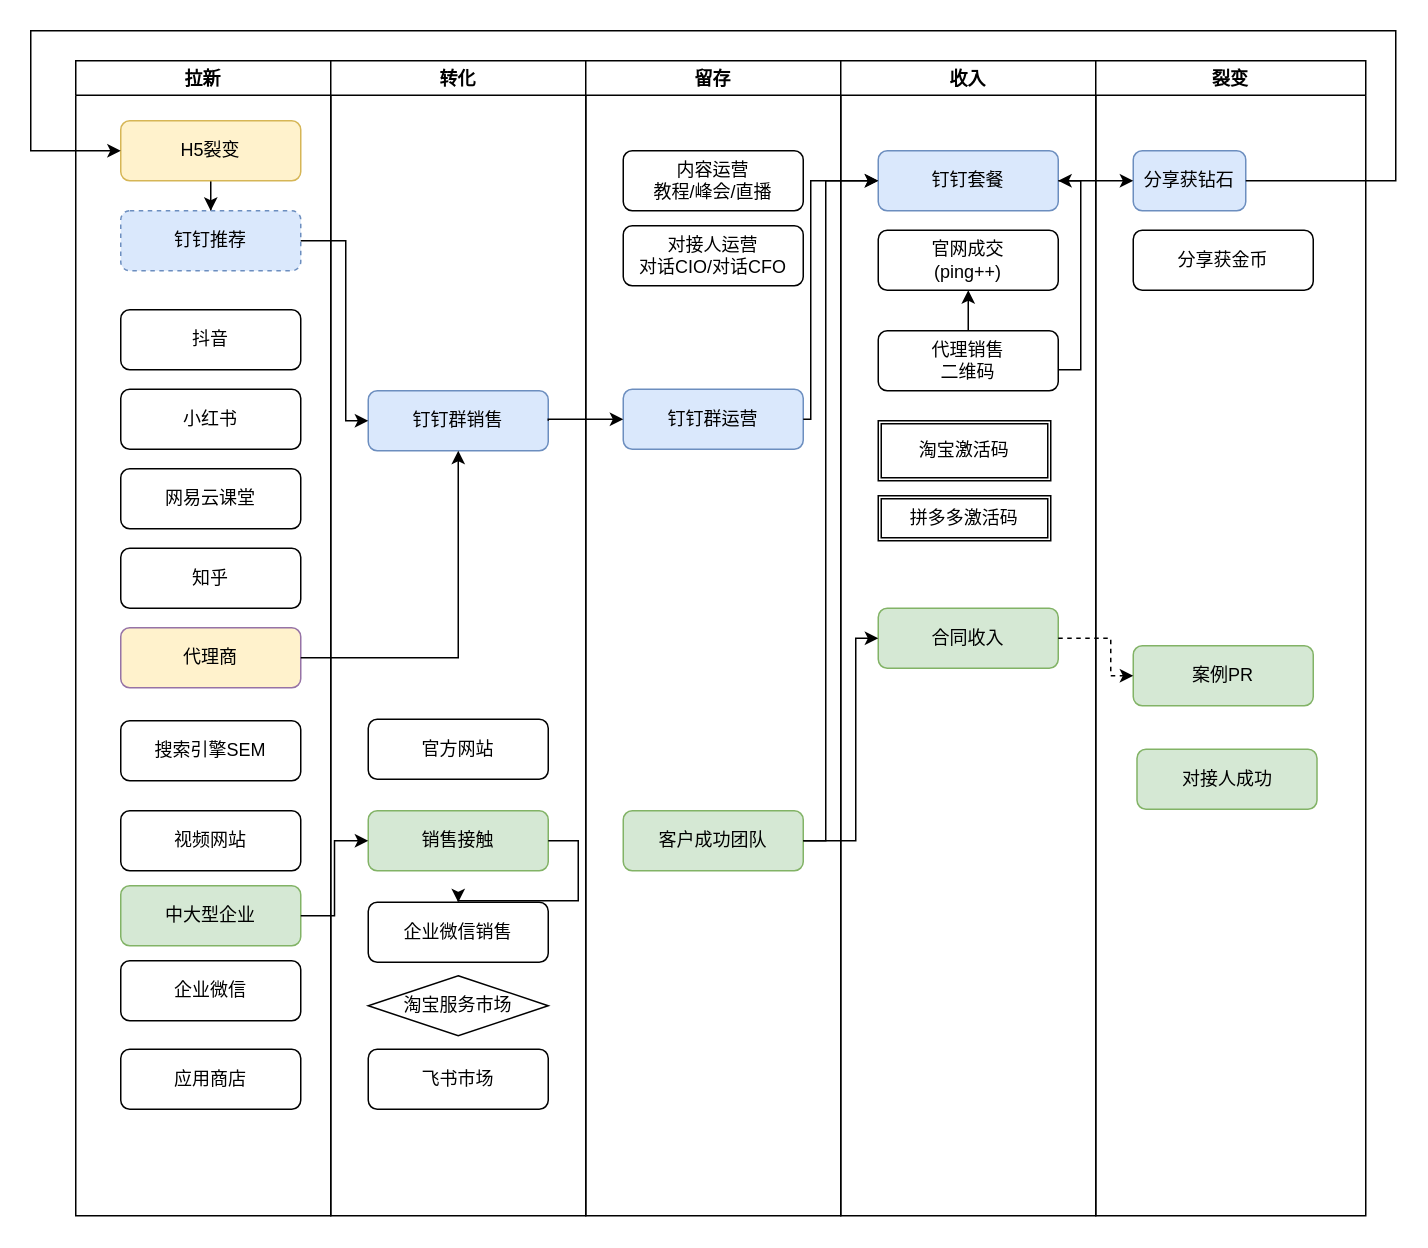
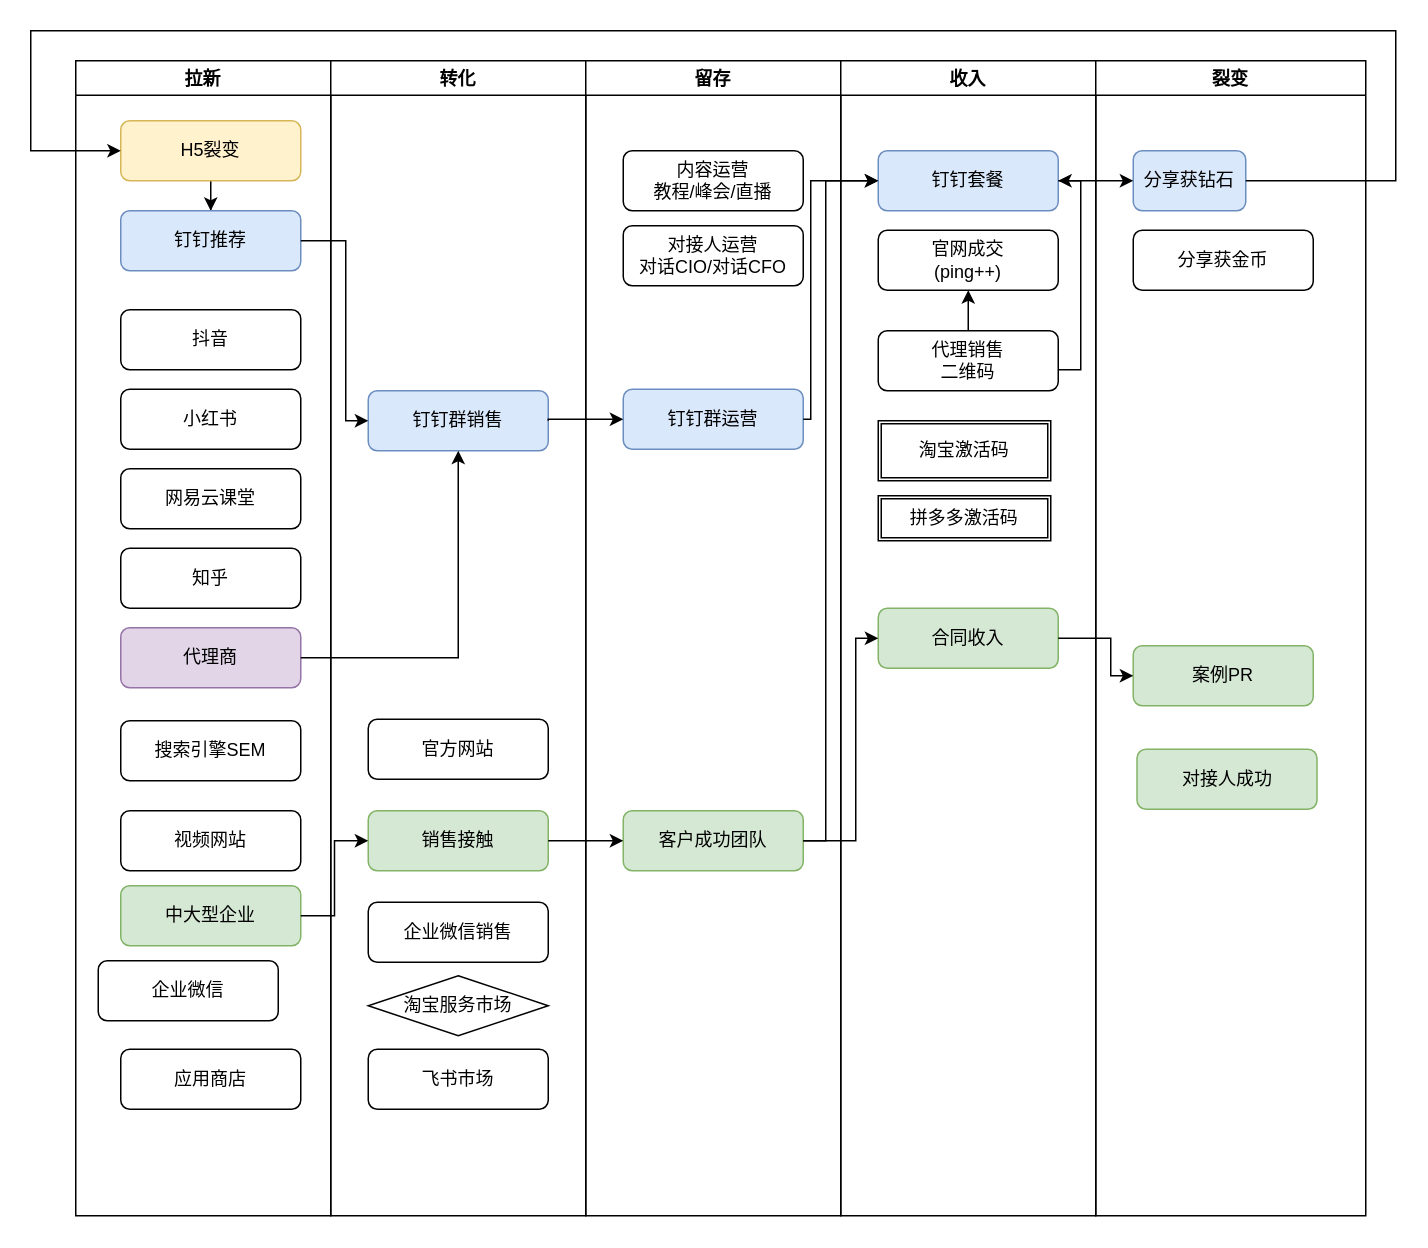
(211, 241) -> (211, 241)
(1109, 638) -> (1109, 638)
(211, 658) -> (211, 658)
(546, 901) -> (595, 841)
(211, 991) -> (188, 991)
